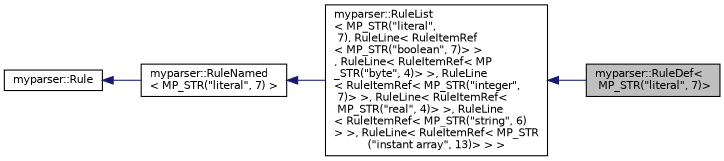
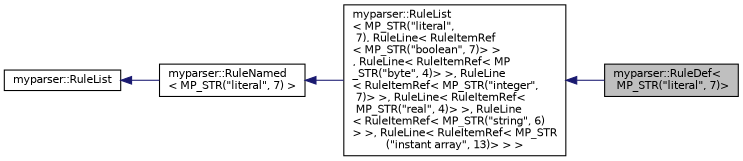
(53, 80) -> (63, 80)
